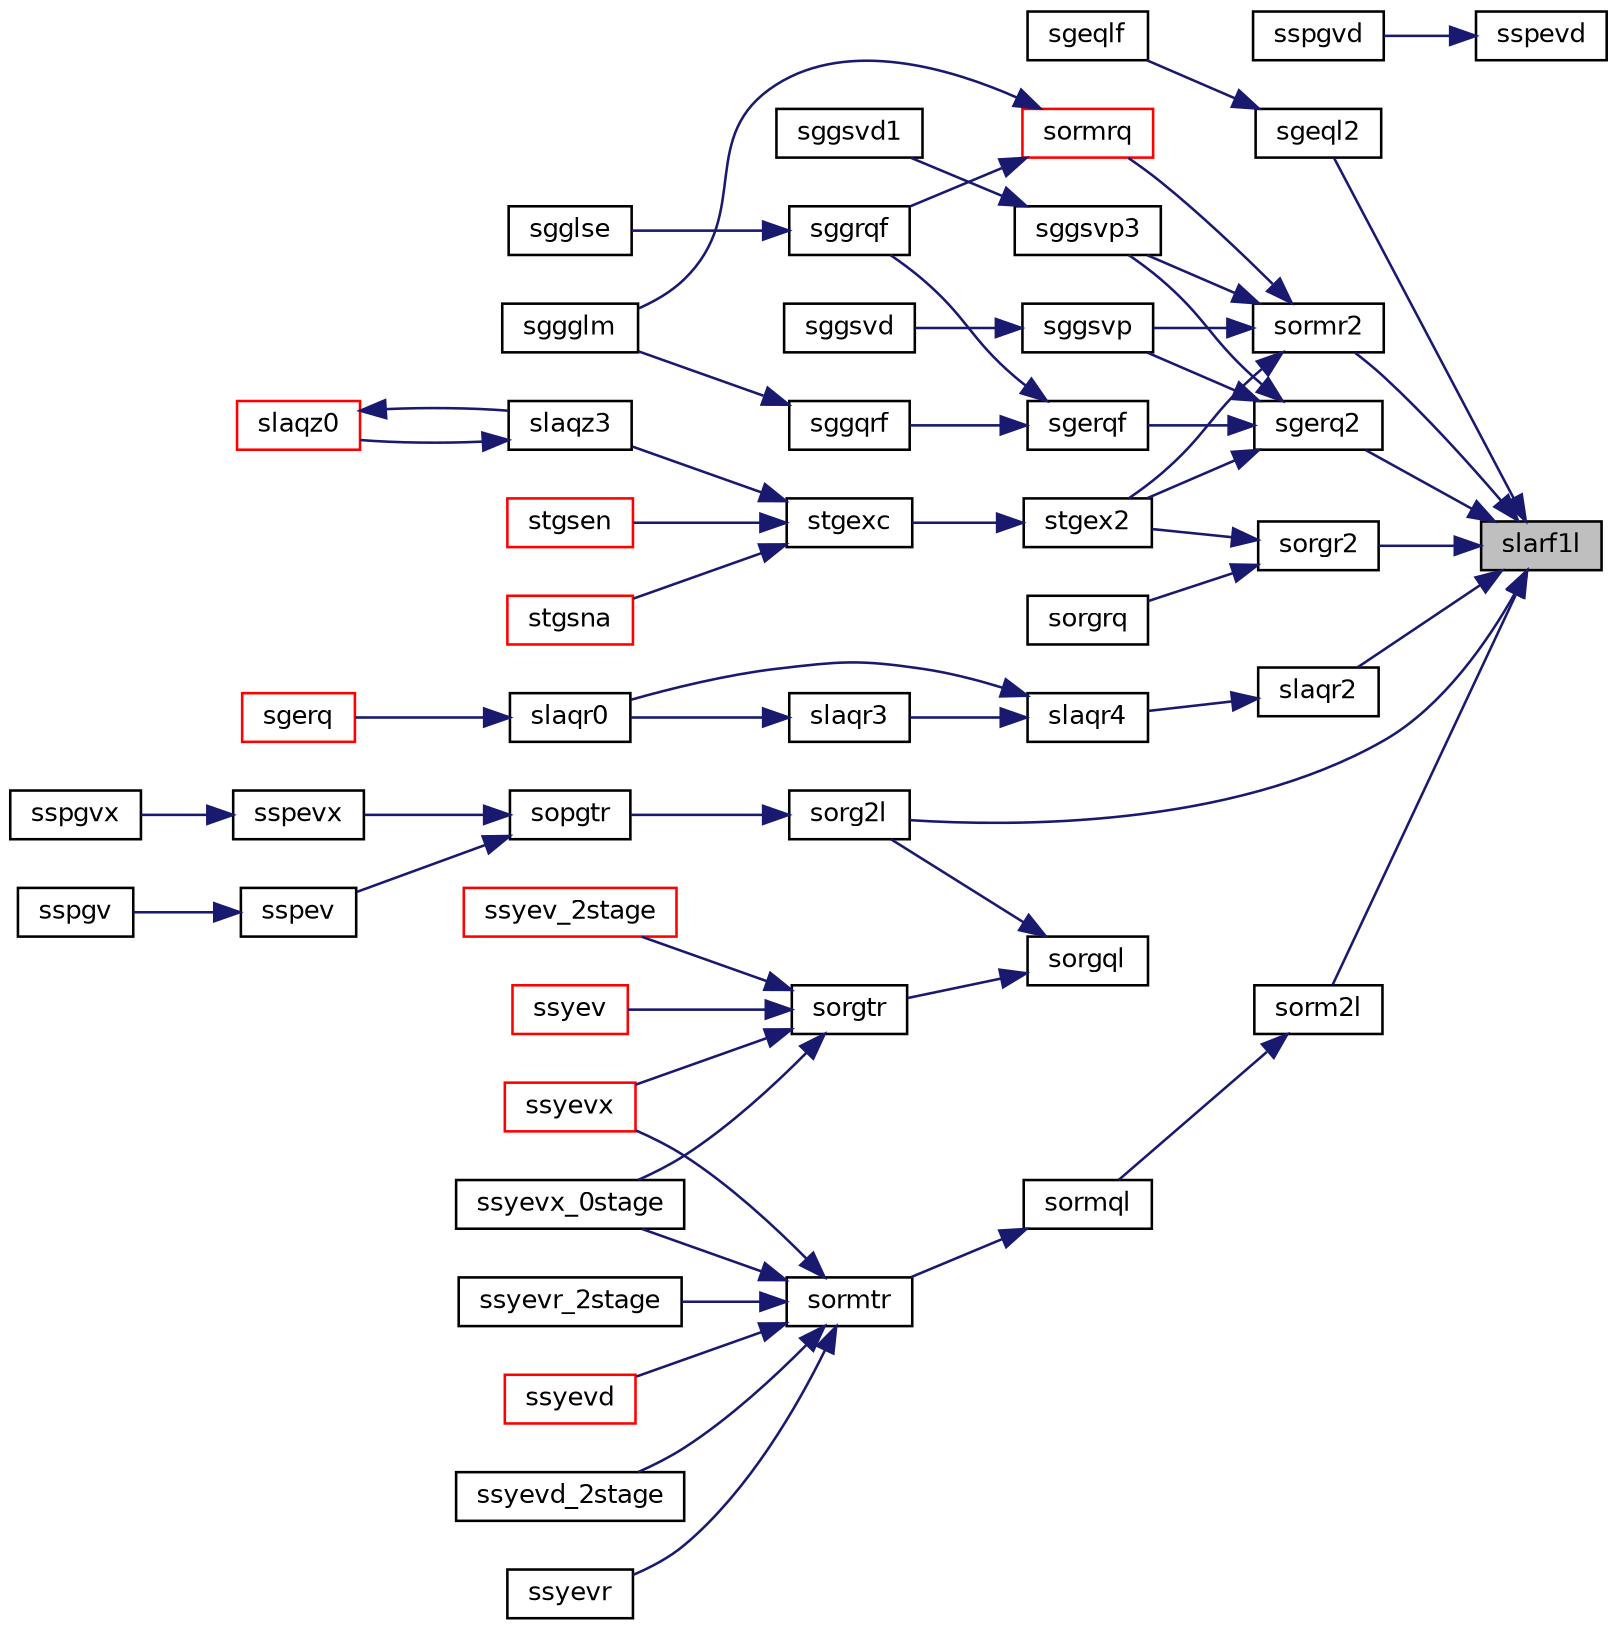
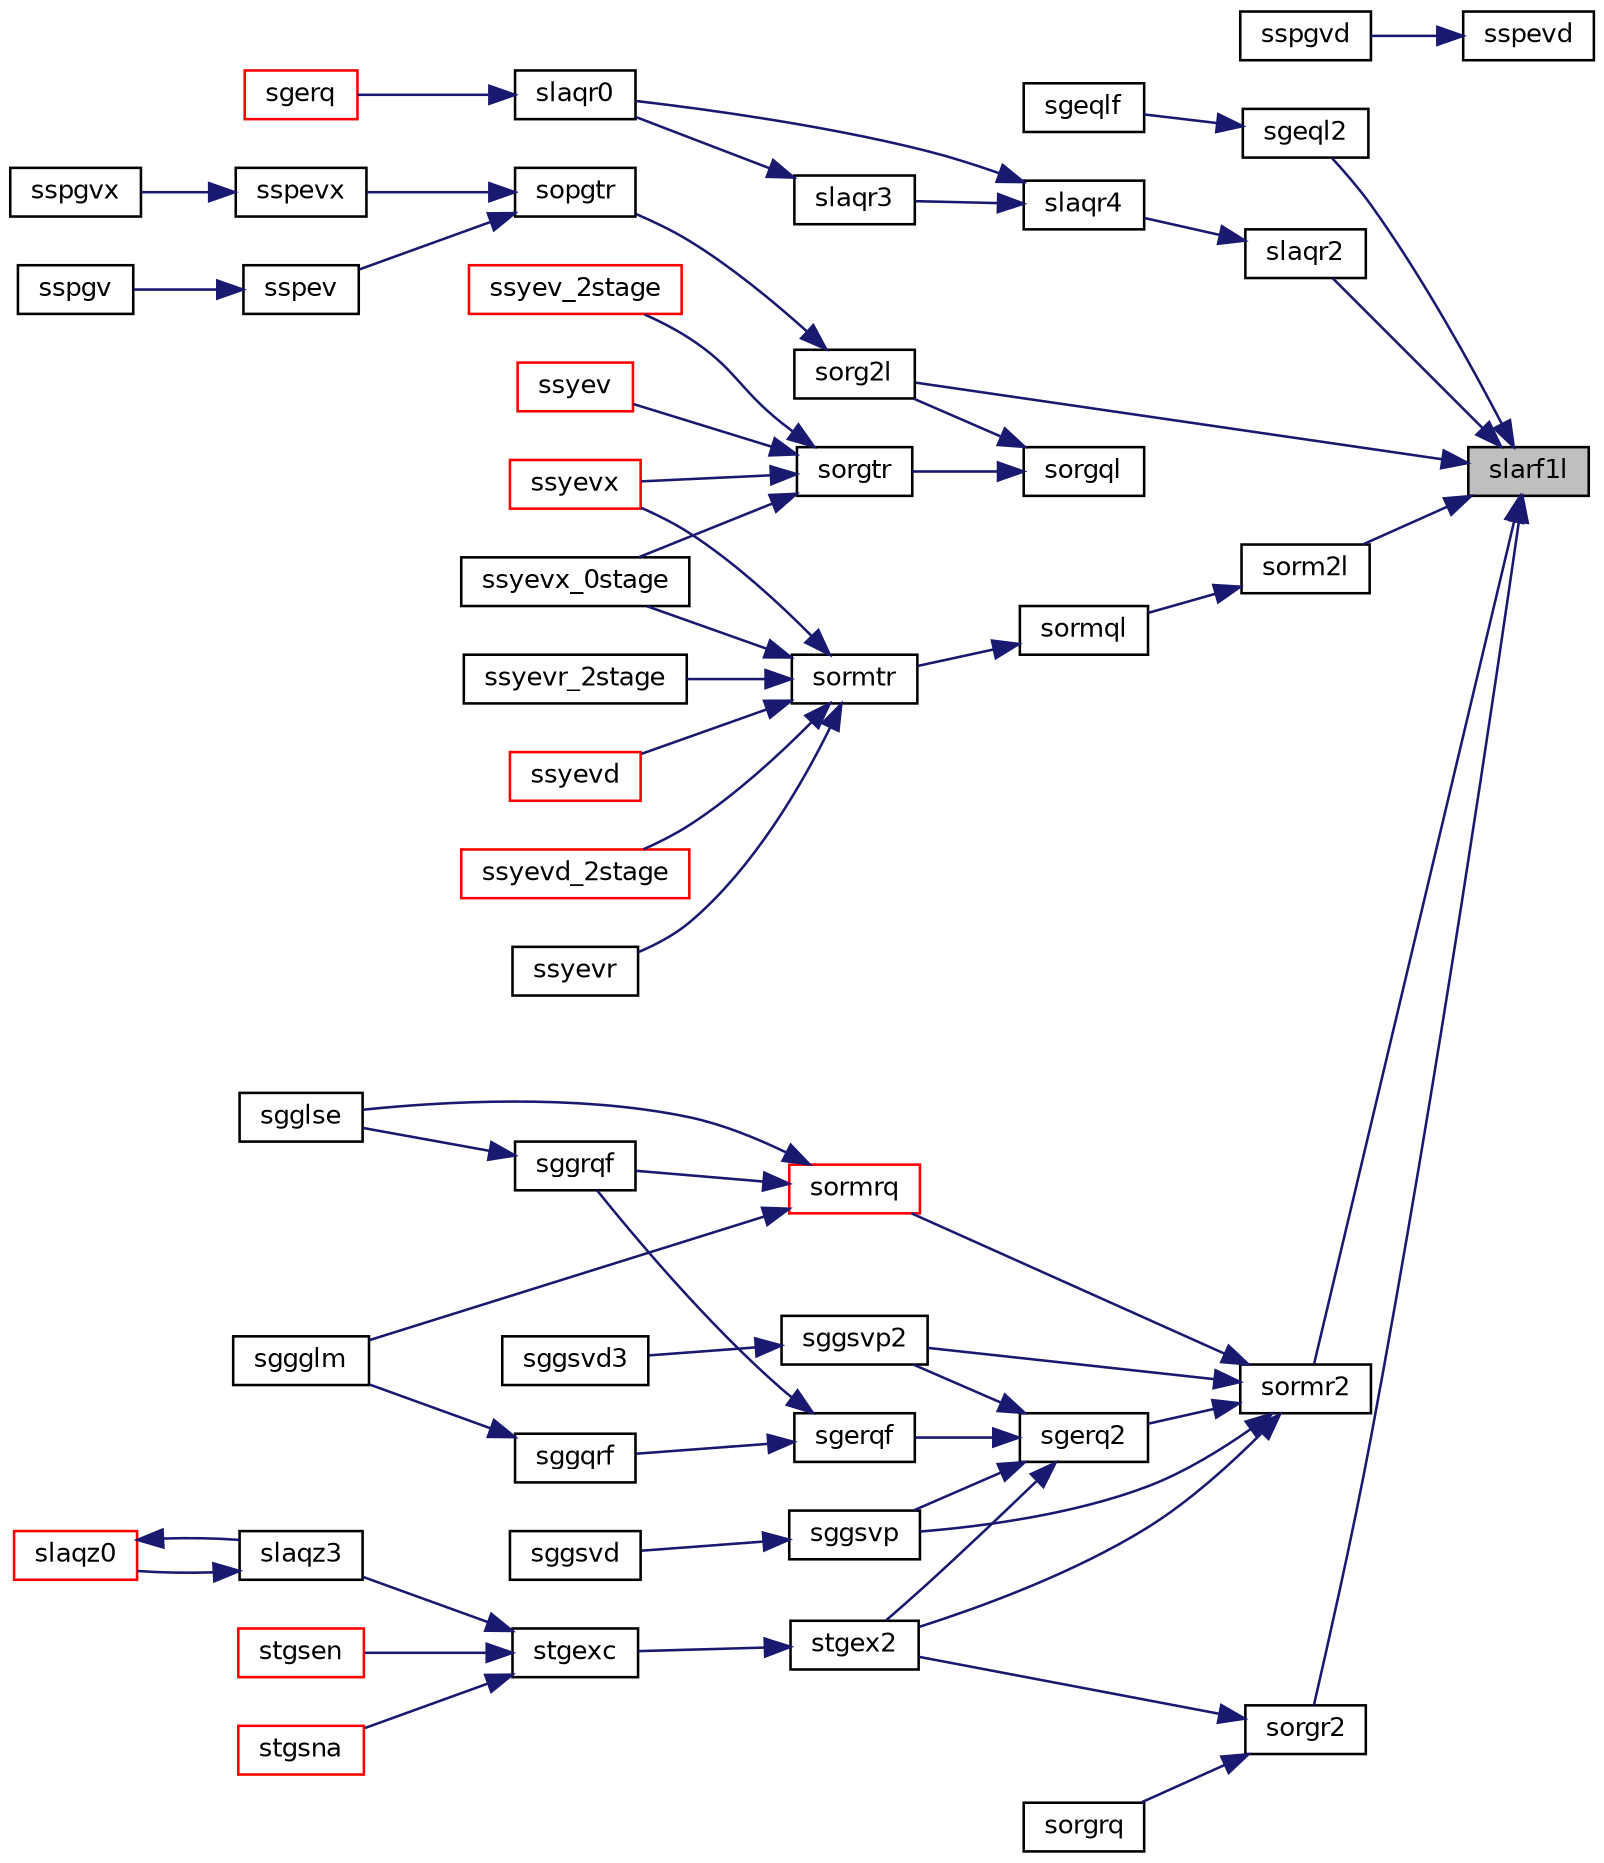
(849, 133) -> (575, 1361)
(1088, 231) -> (855, 1340)
(1419, 480) -> (1181, 1416)
none -> (578, 1104)
(570, 1496) -> (575, 874)
